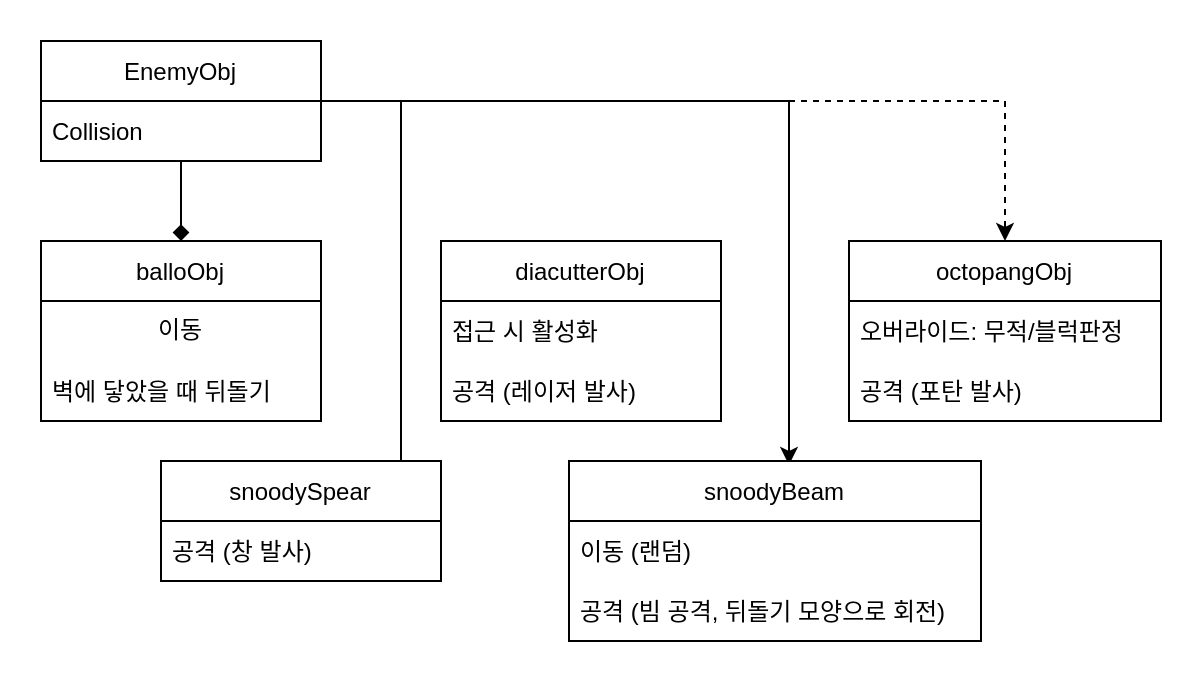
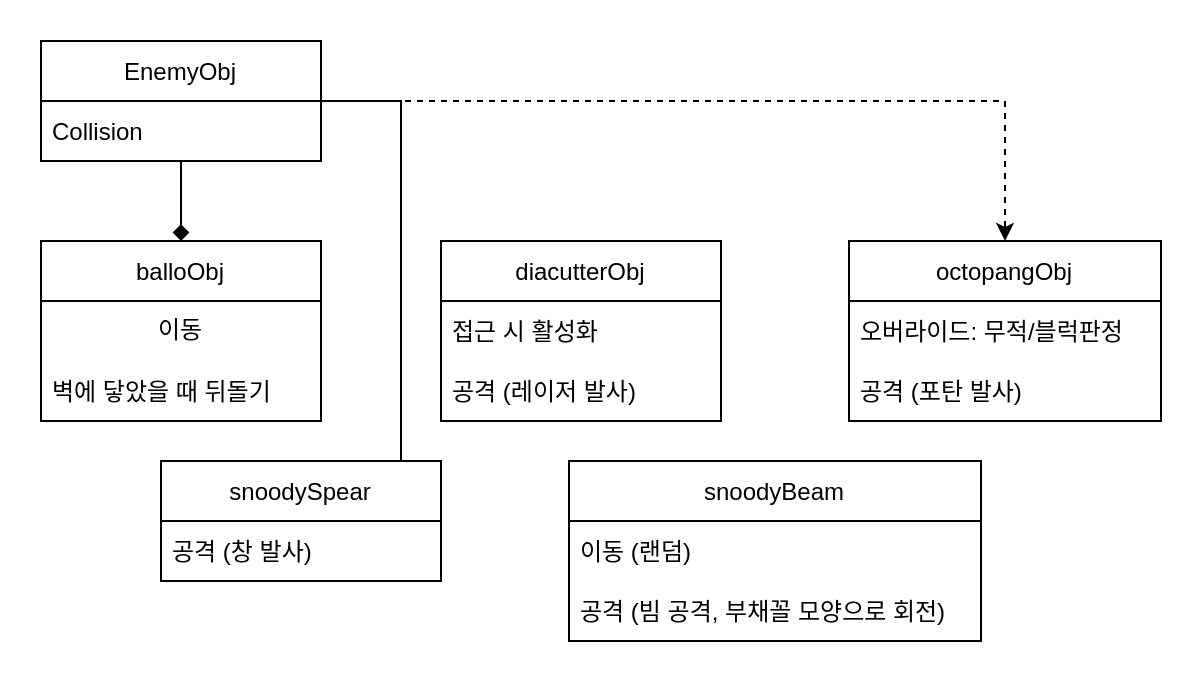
(789, 278) -> none
(783, 612) -> (783, 612)
